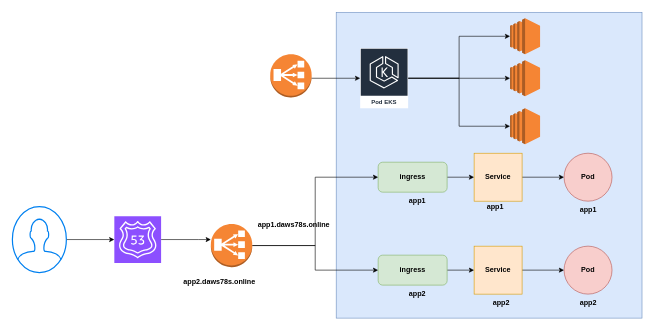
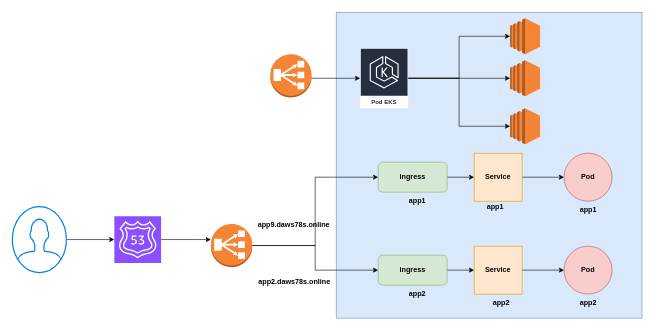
(294, 225) -> (294, 225)
(219, 282) -> (294, 282)
